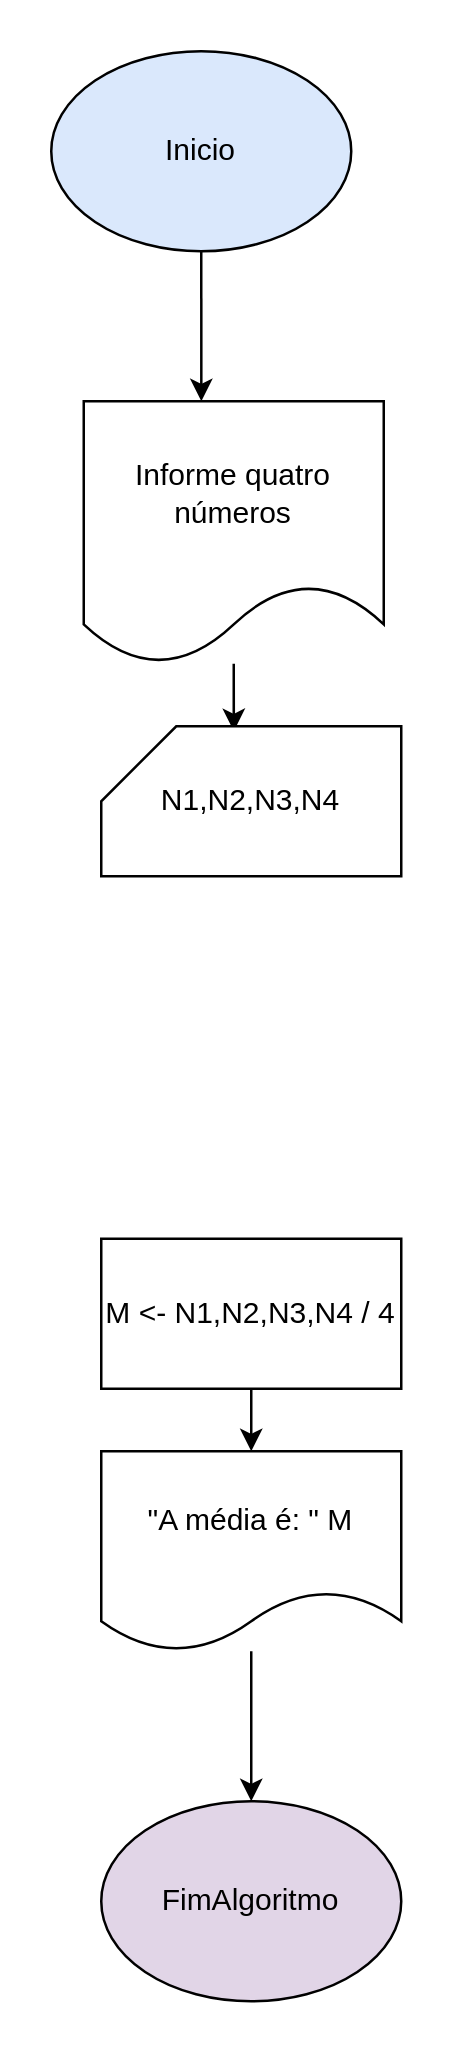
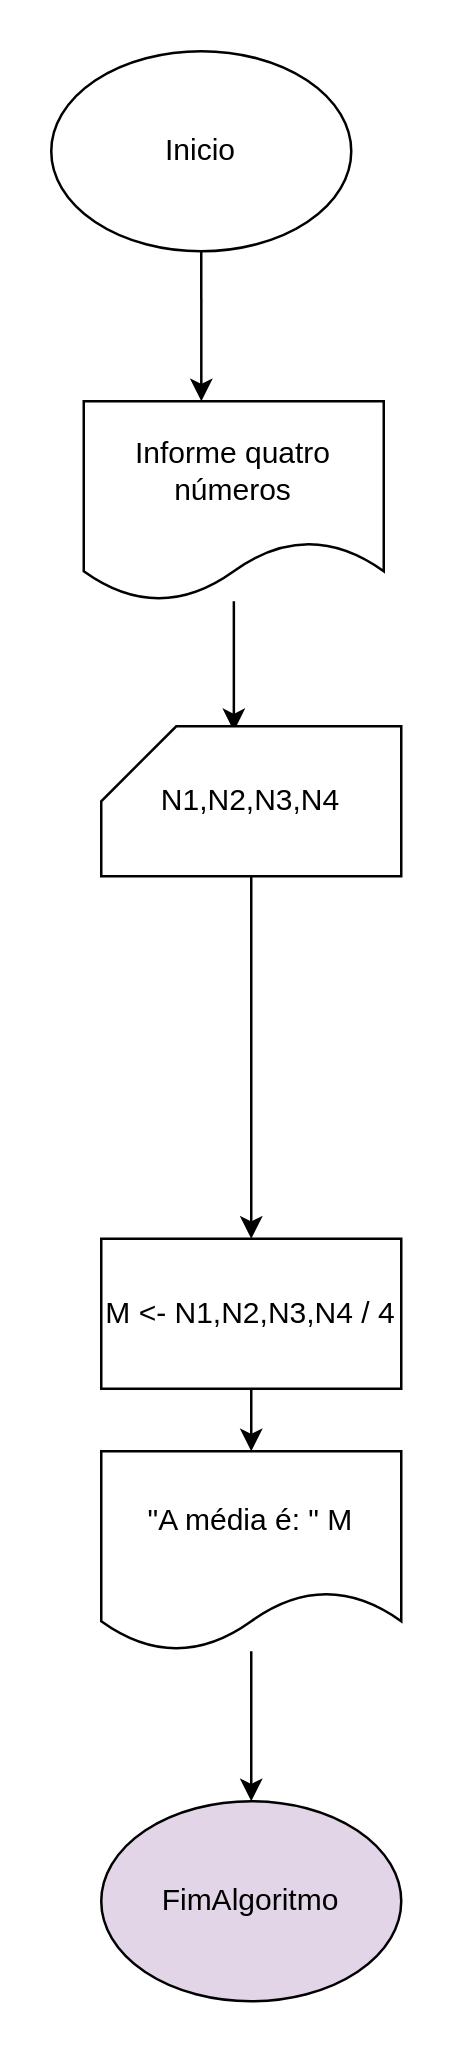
(201, 151) -> (201, 151)
(234, 533) -> (234, 501)
none -> (251, 1050)
